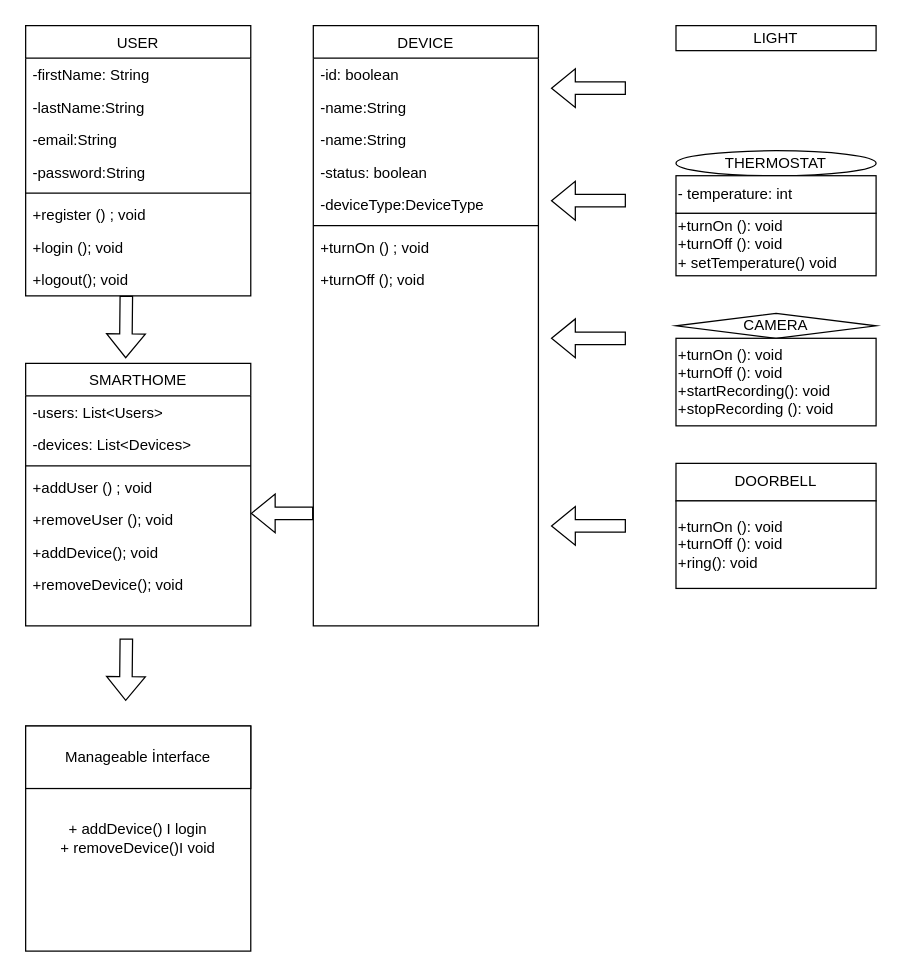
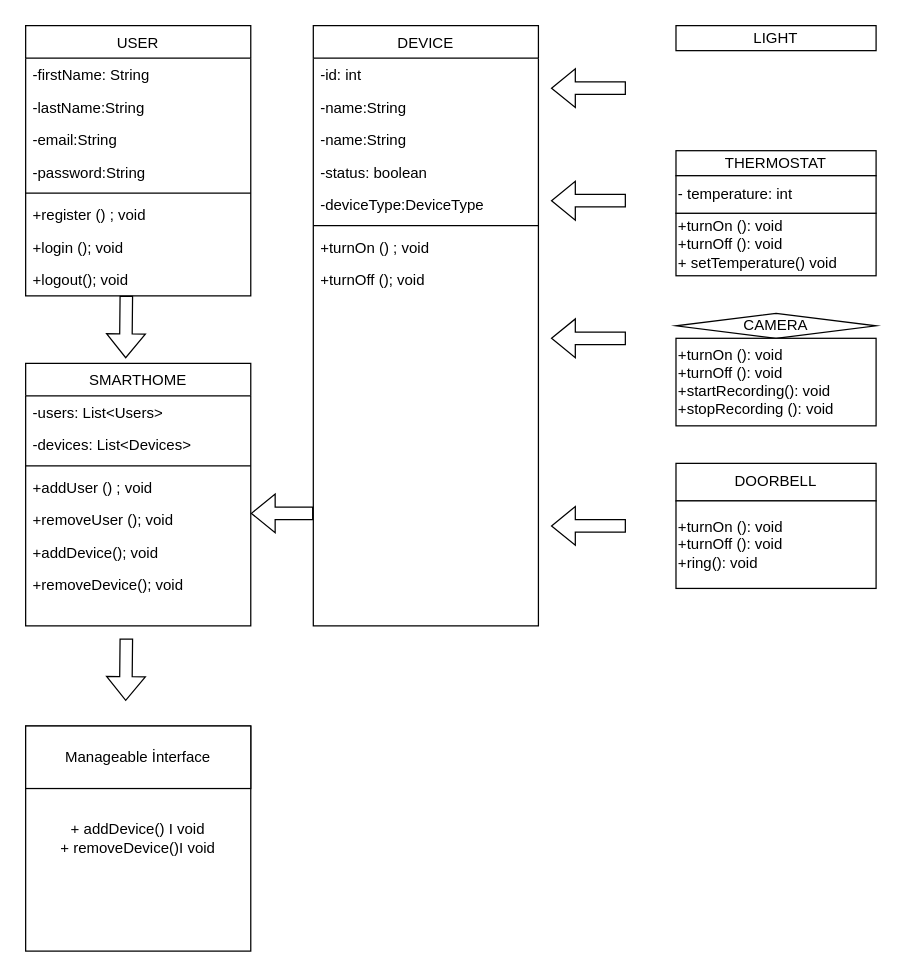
(363, 76) -> (346, 76)
(776, 163) -> (776, 163)
(138, 838) -> (138, 838)
